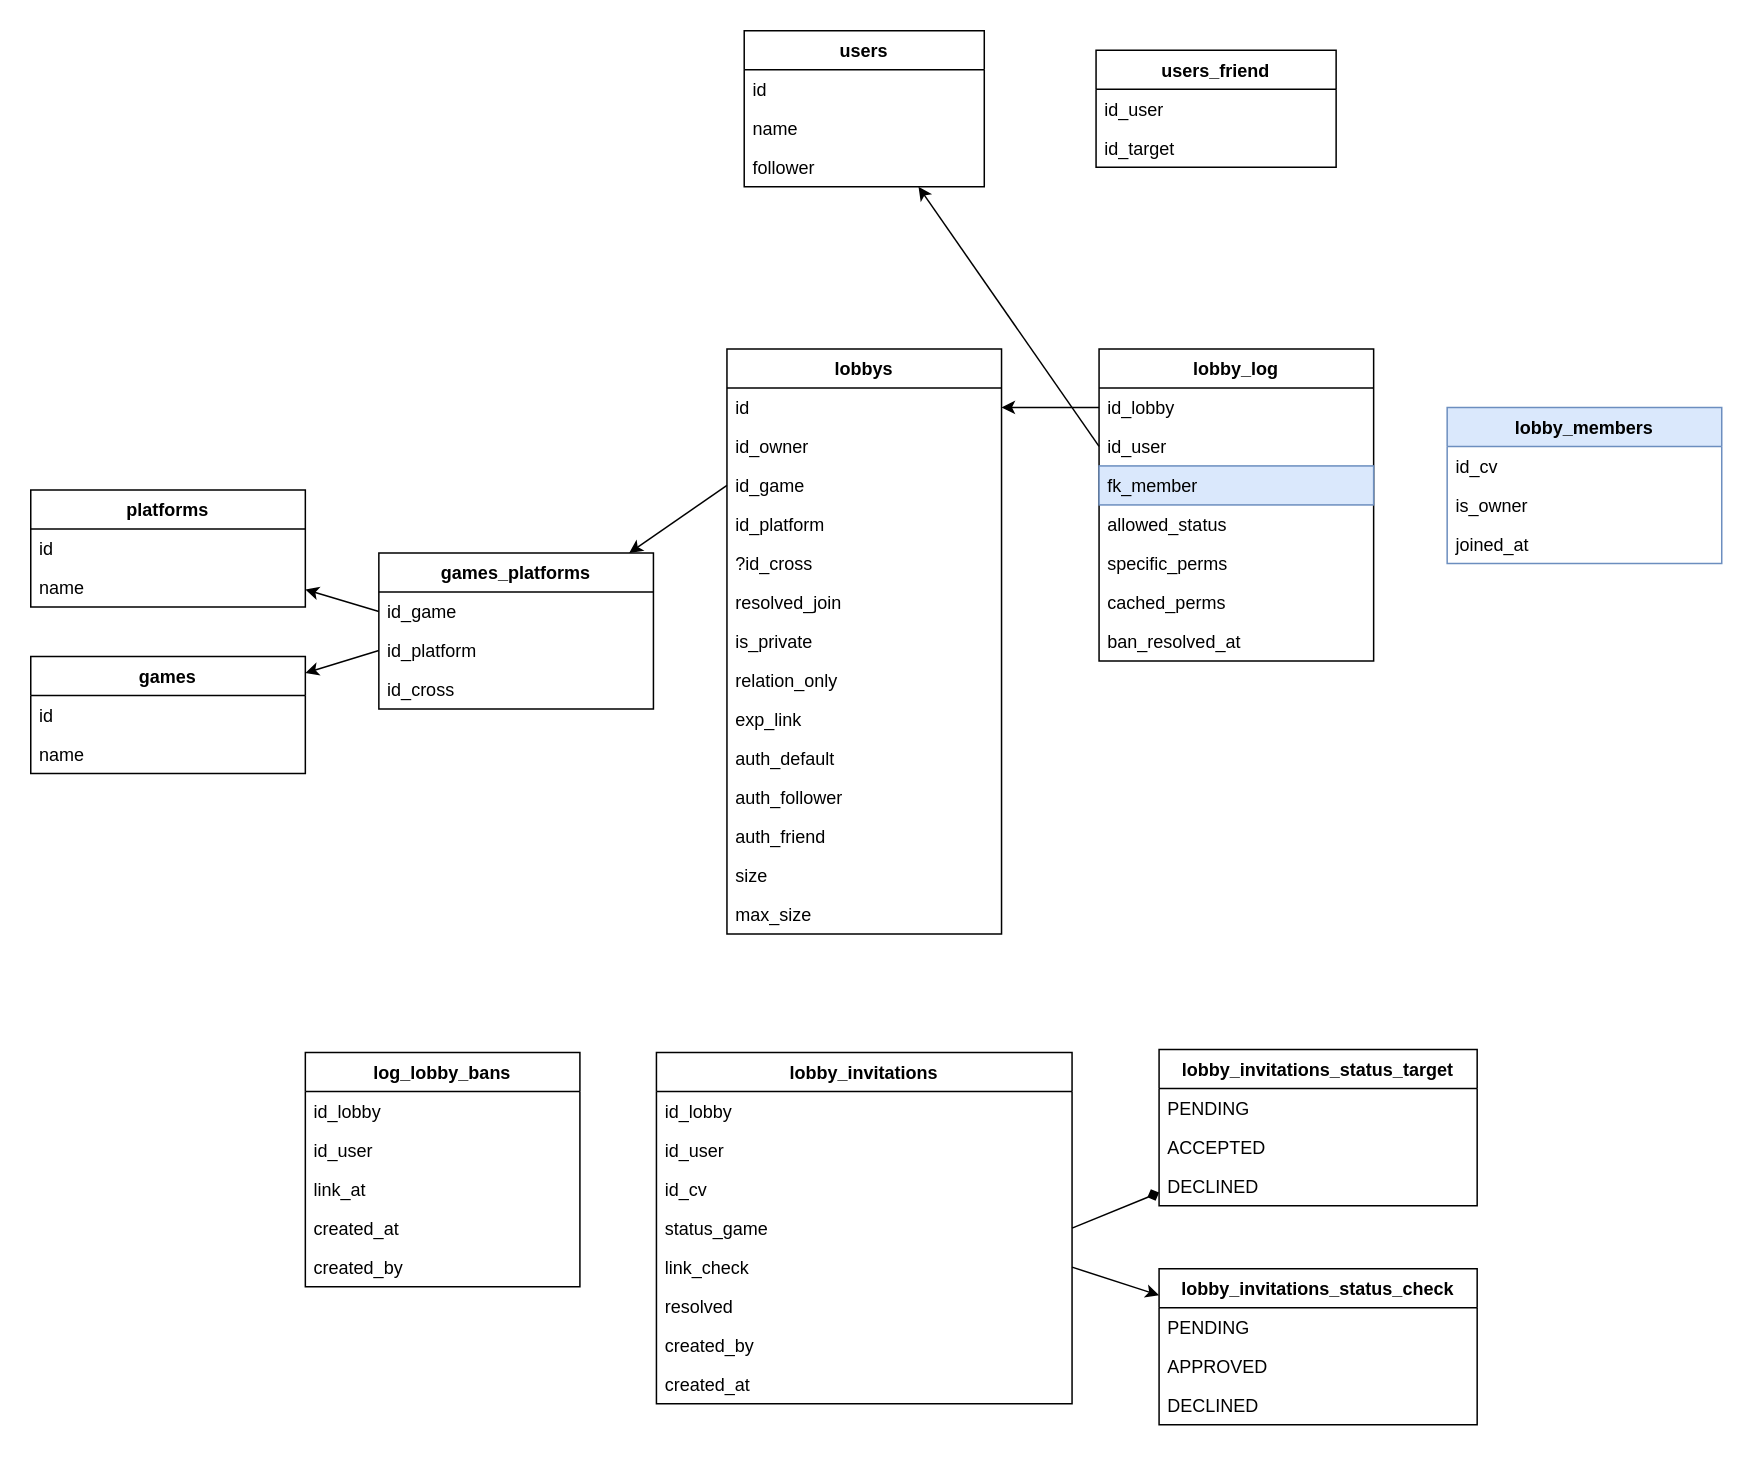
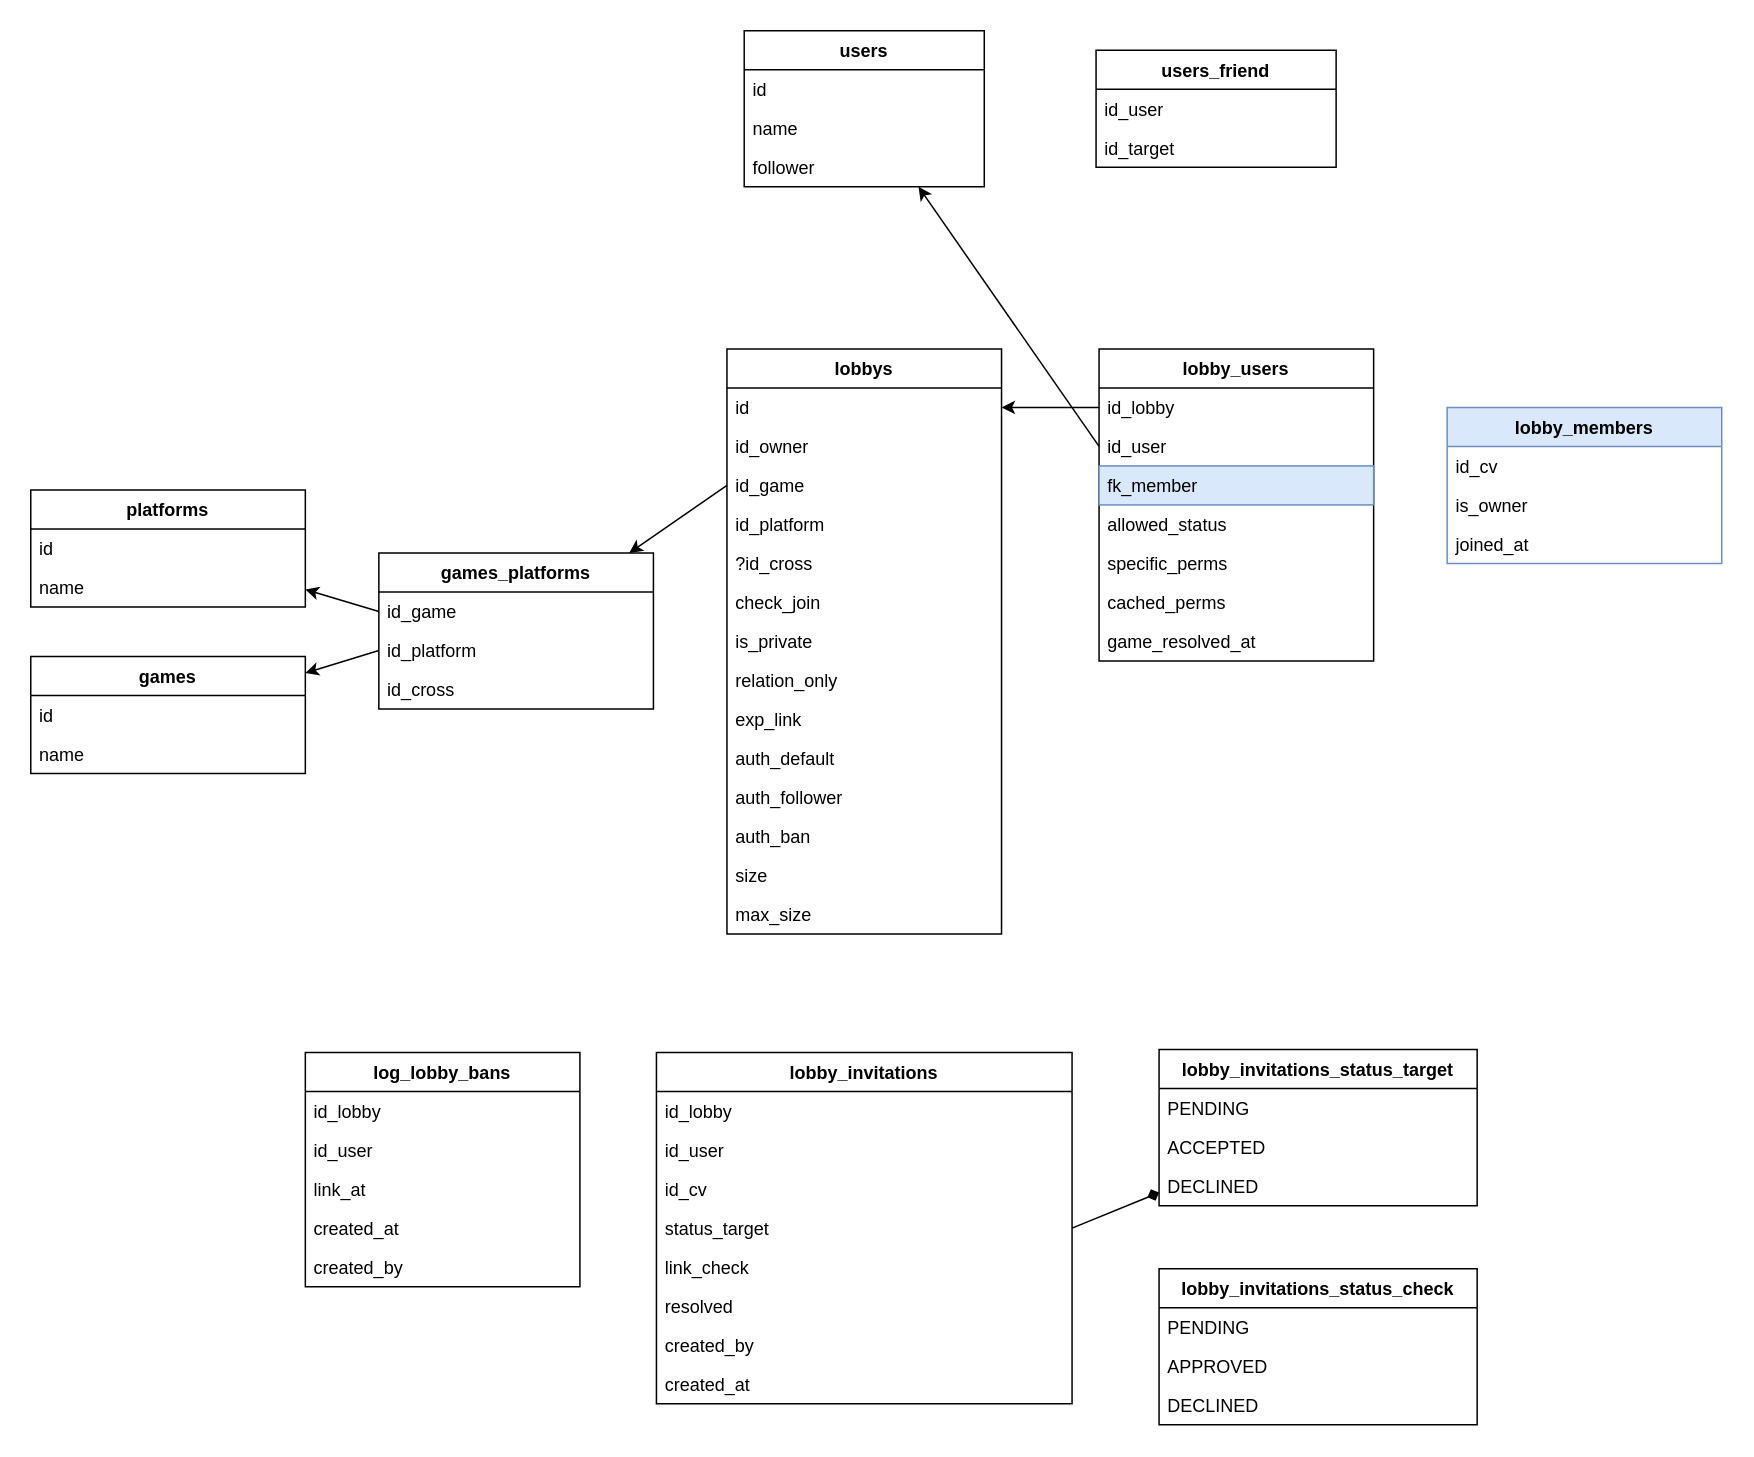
(1235, 369) -> (1235, 369)
(796, 603) -> (783, 603)
(1180, 642) -> (1185, 642)
(788, 837) -> (775, 837)
(720, 1229) -> (730, 1229)
(1111, 1279) -> none
